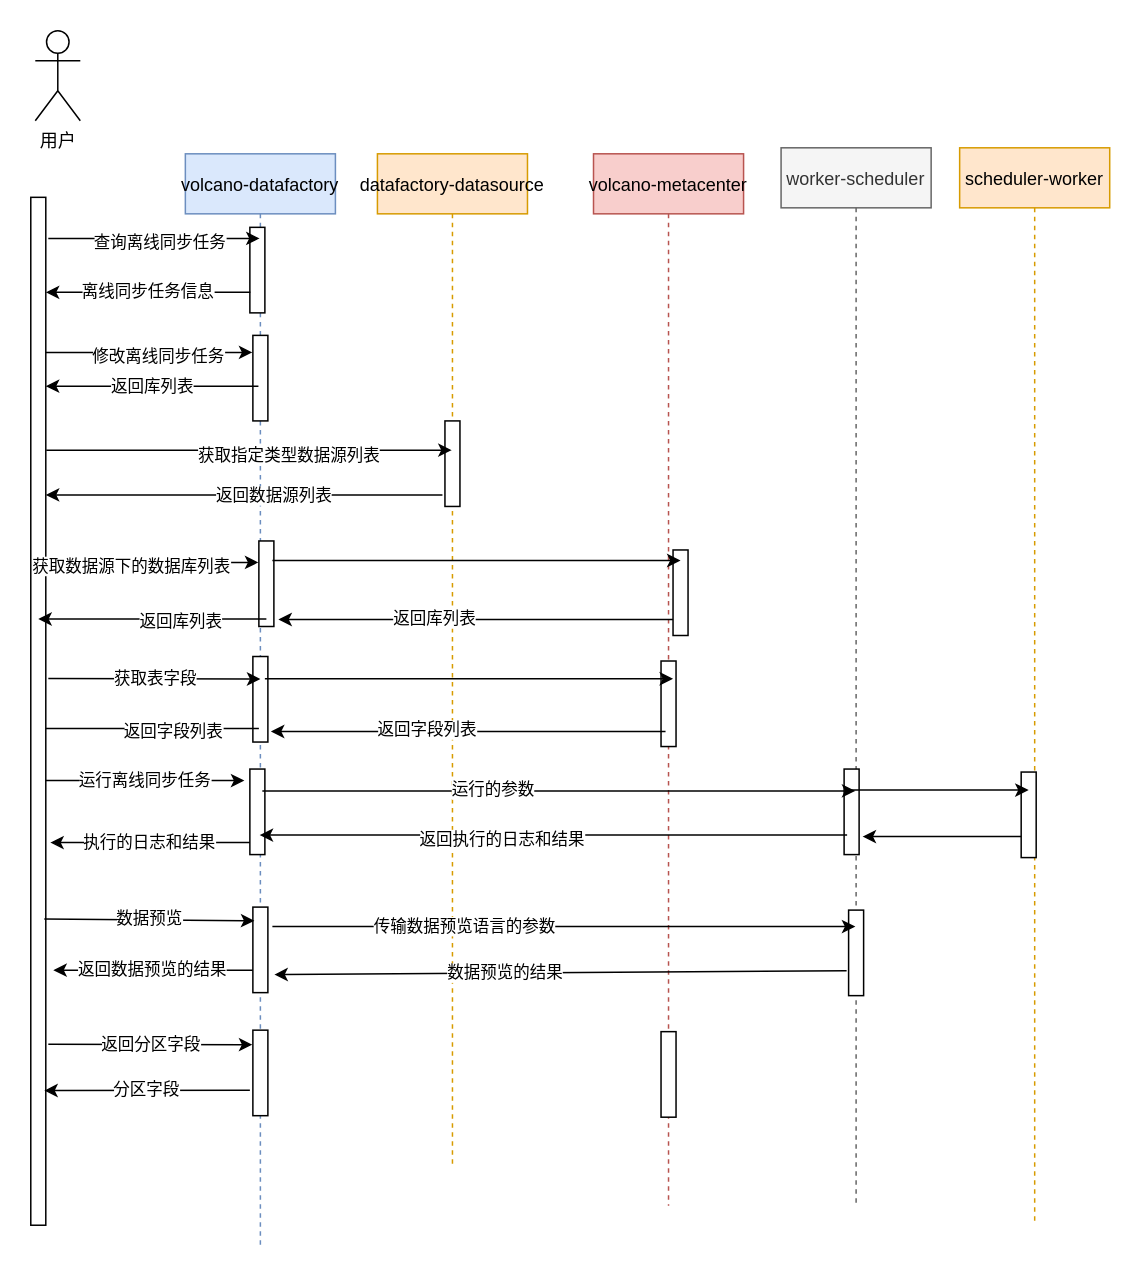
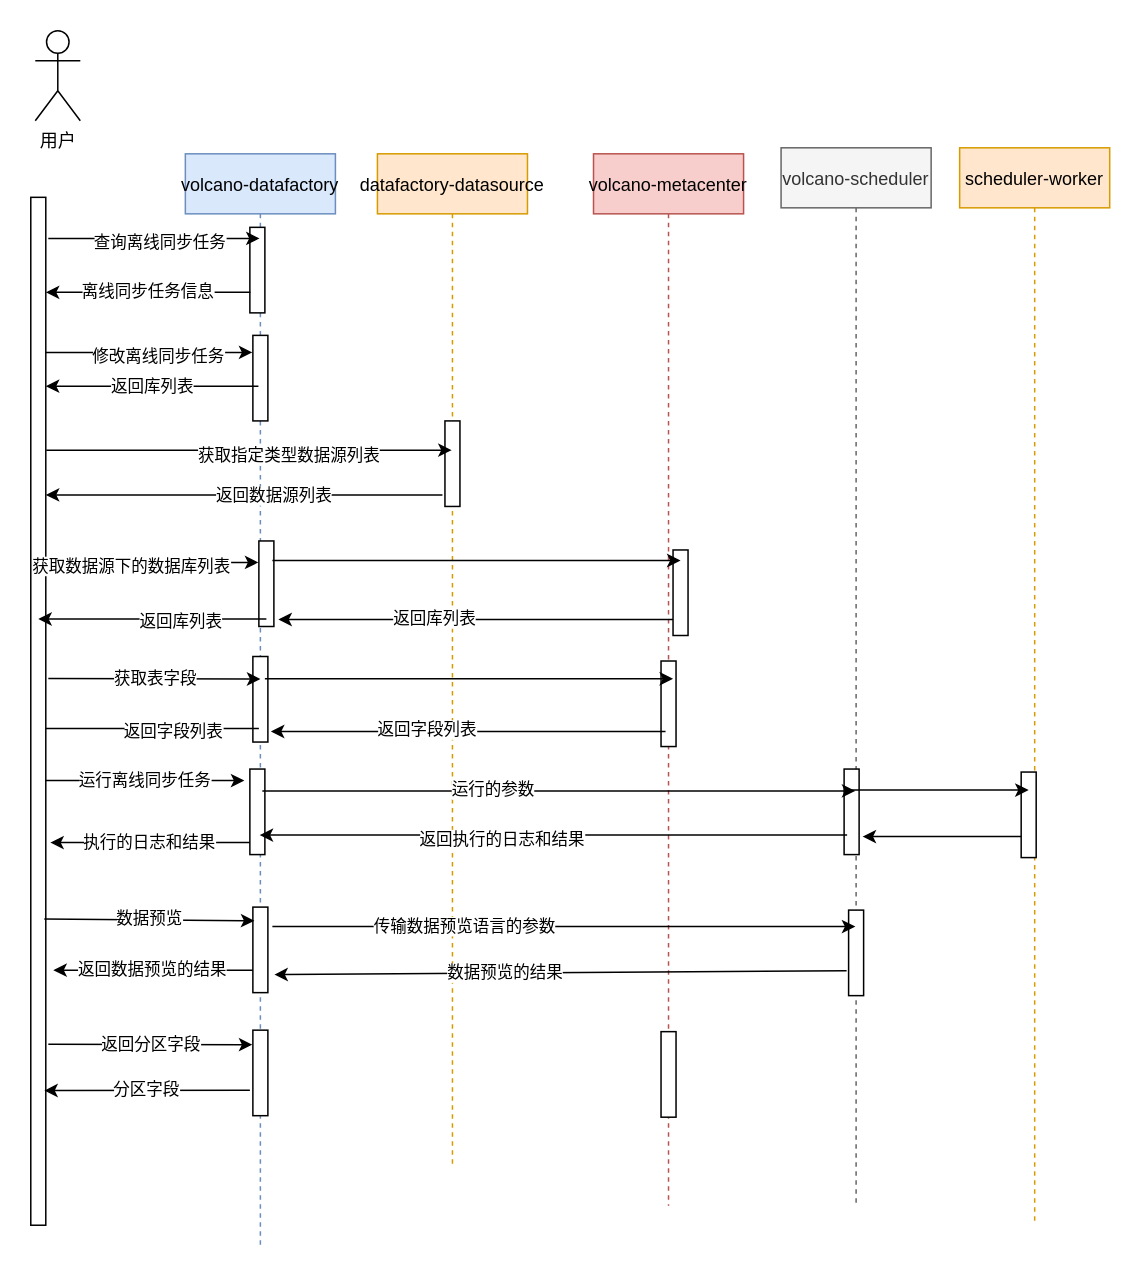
(855, 179) -> (855, 179)
